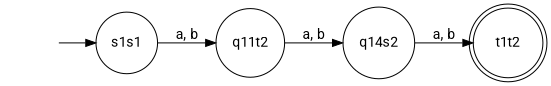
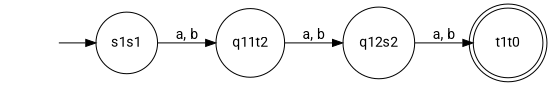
(379, 43) -> (379, 43)
(508, 43) -> (508, 43)
